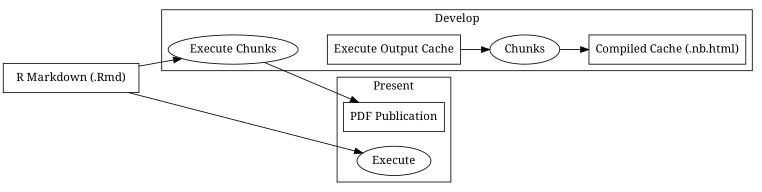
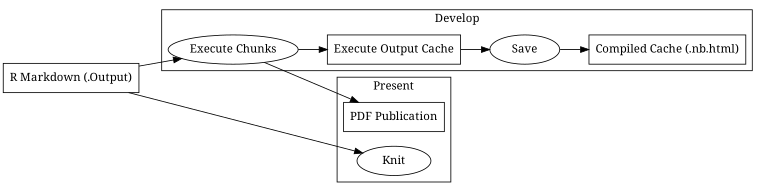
none -> (309, 50)
(525, 50) -> (525, 50)
(71, 78) -> (71, 78)
(394, 161) -> (394, 161)
